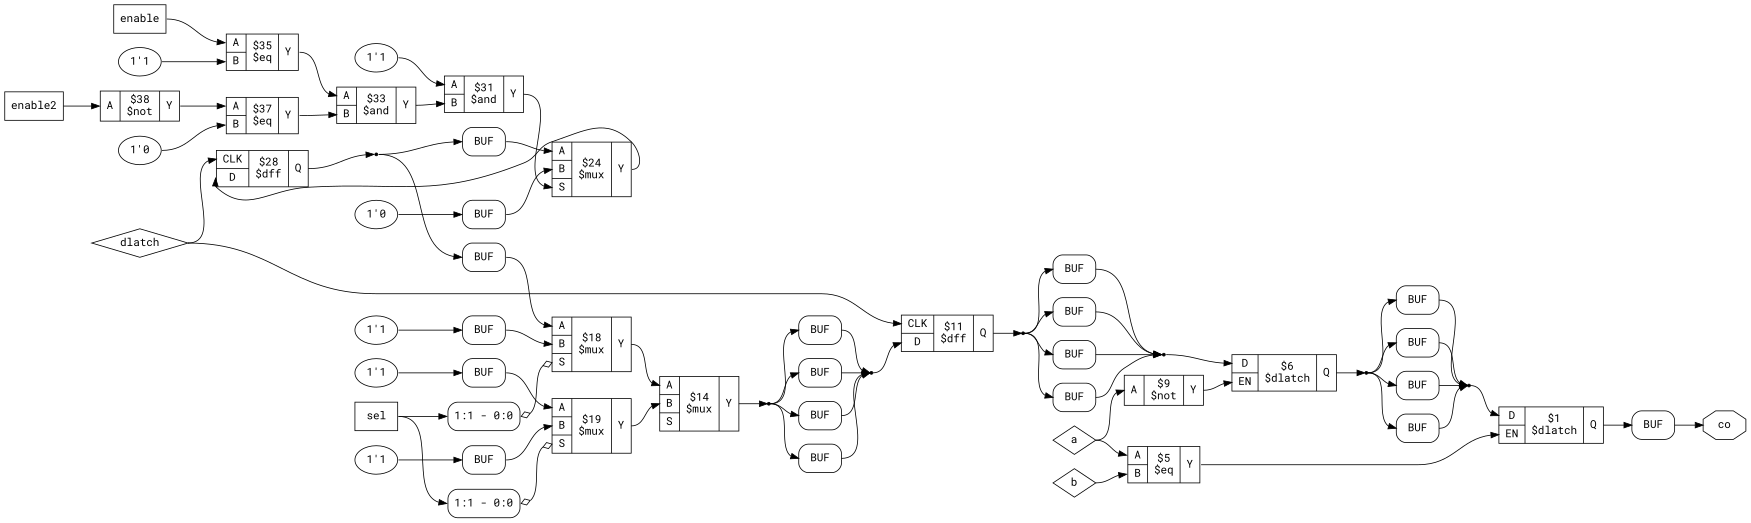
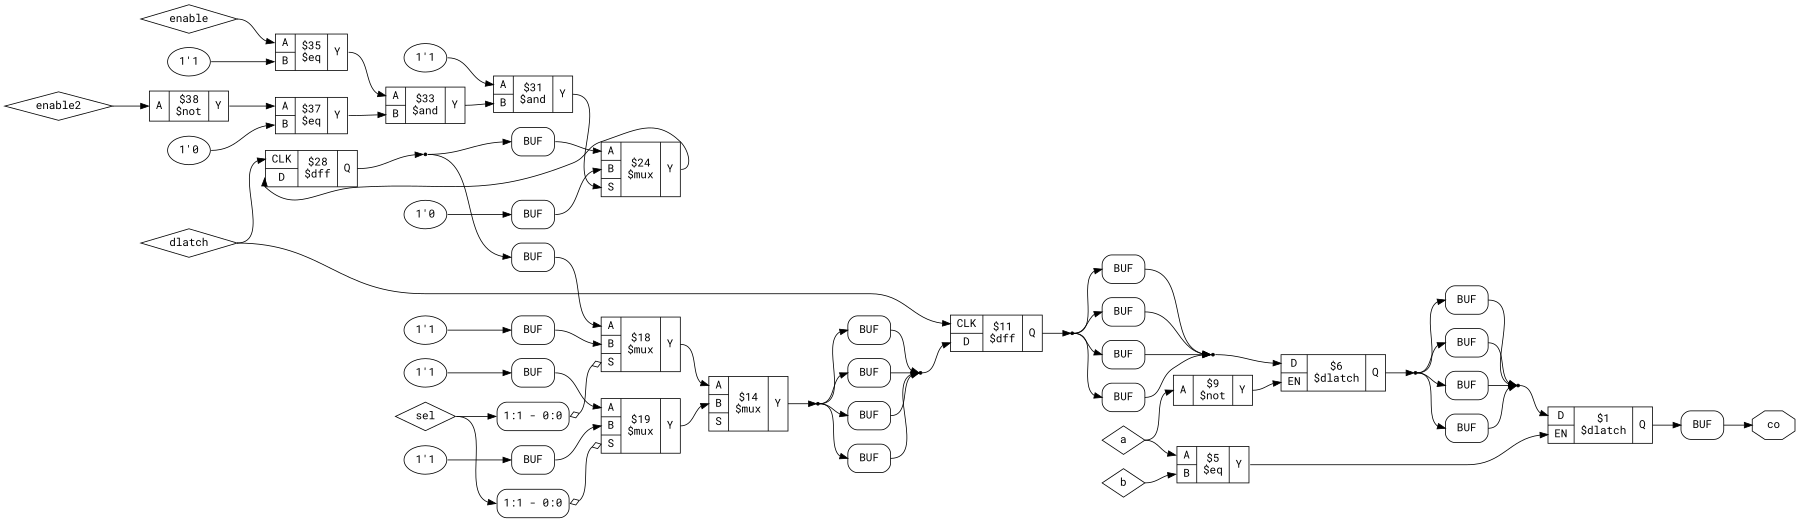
(140, 19) -> (189, 19)
(34, 106) -> (59, 106)
(376, 416) -> (425, 416)
